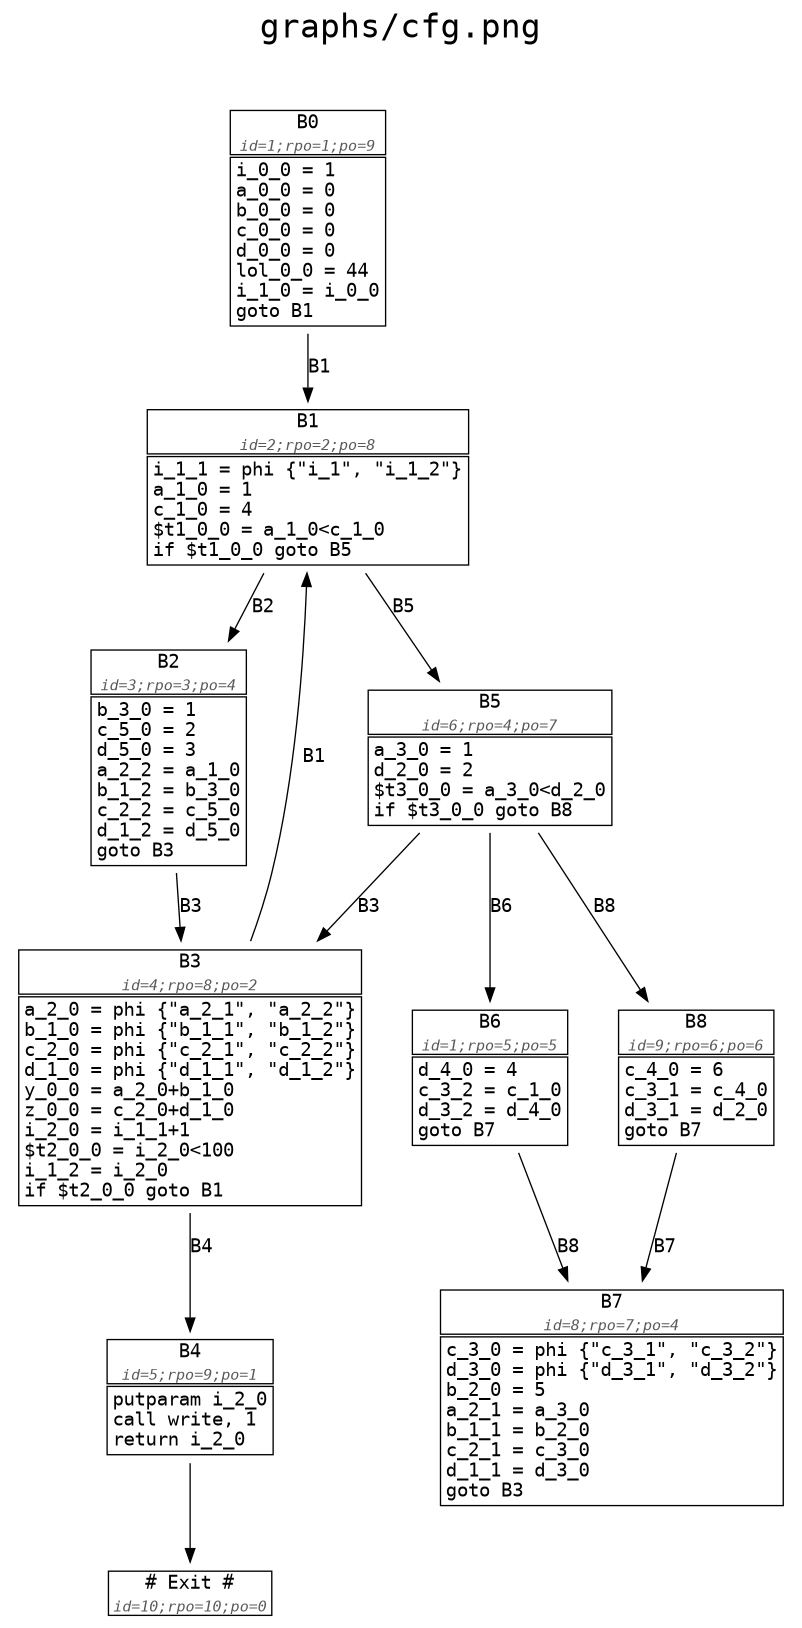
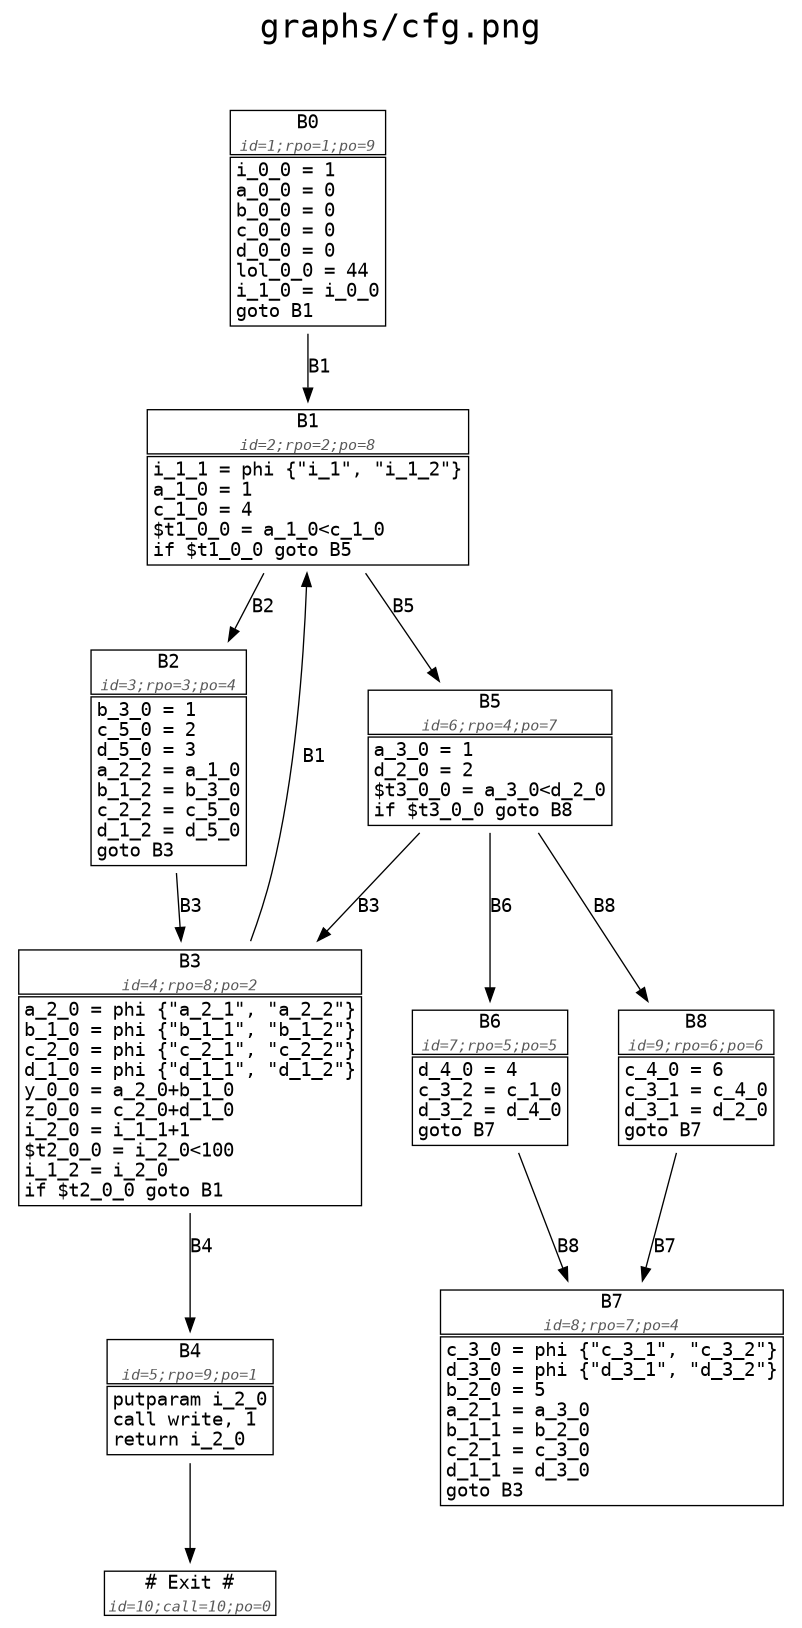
(490, 1040) -> (490, 1040)
(190, 1601) -> (190, 1601)
